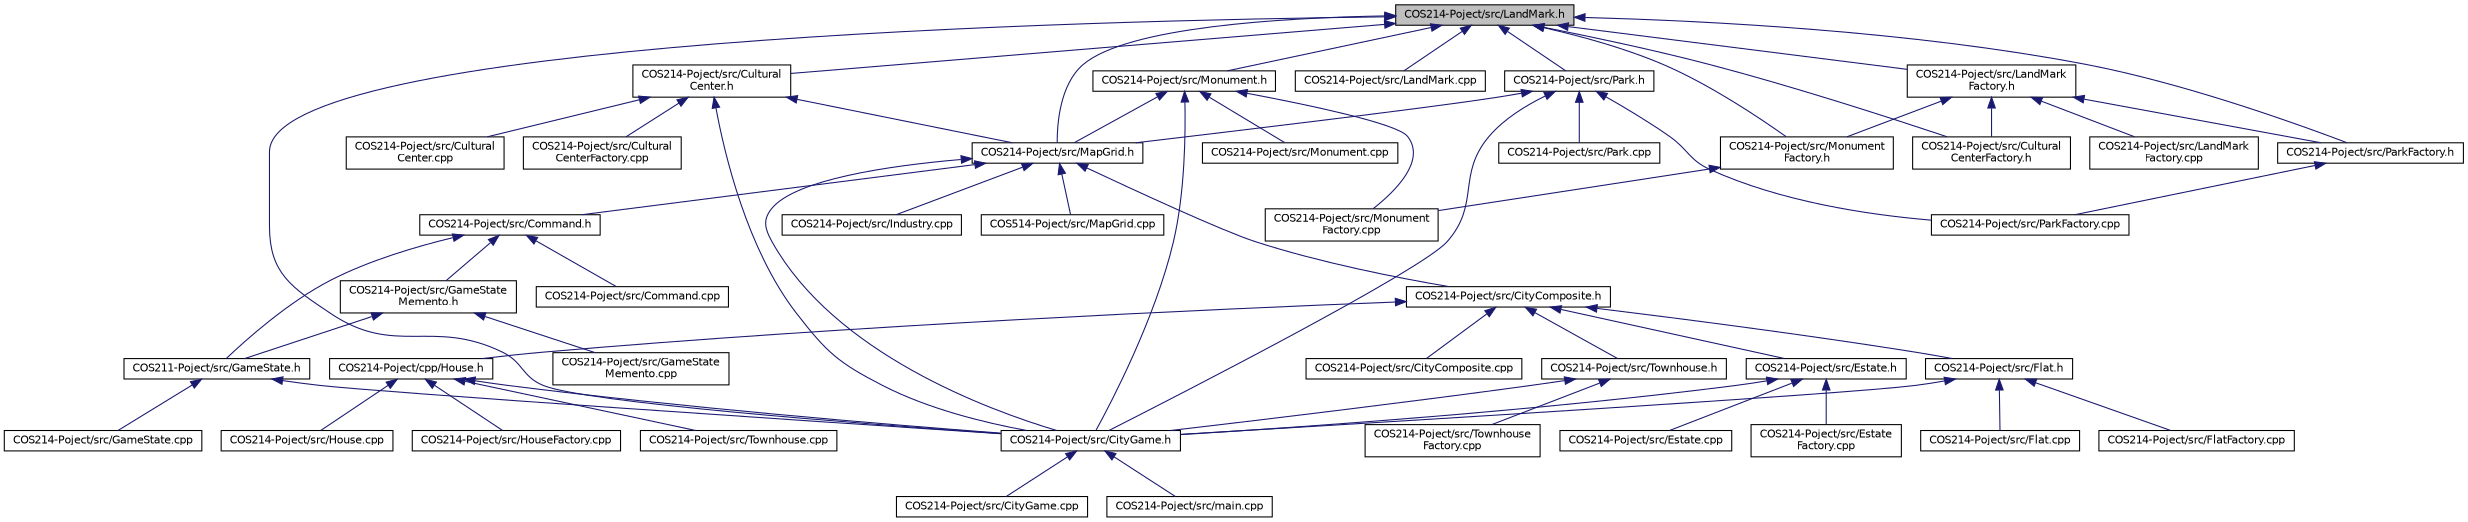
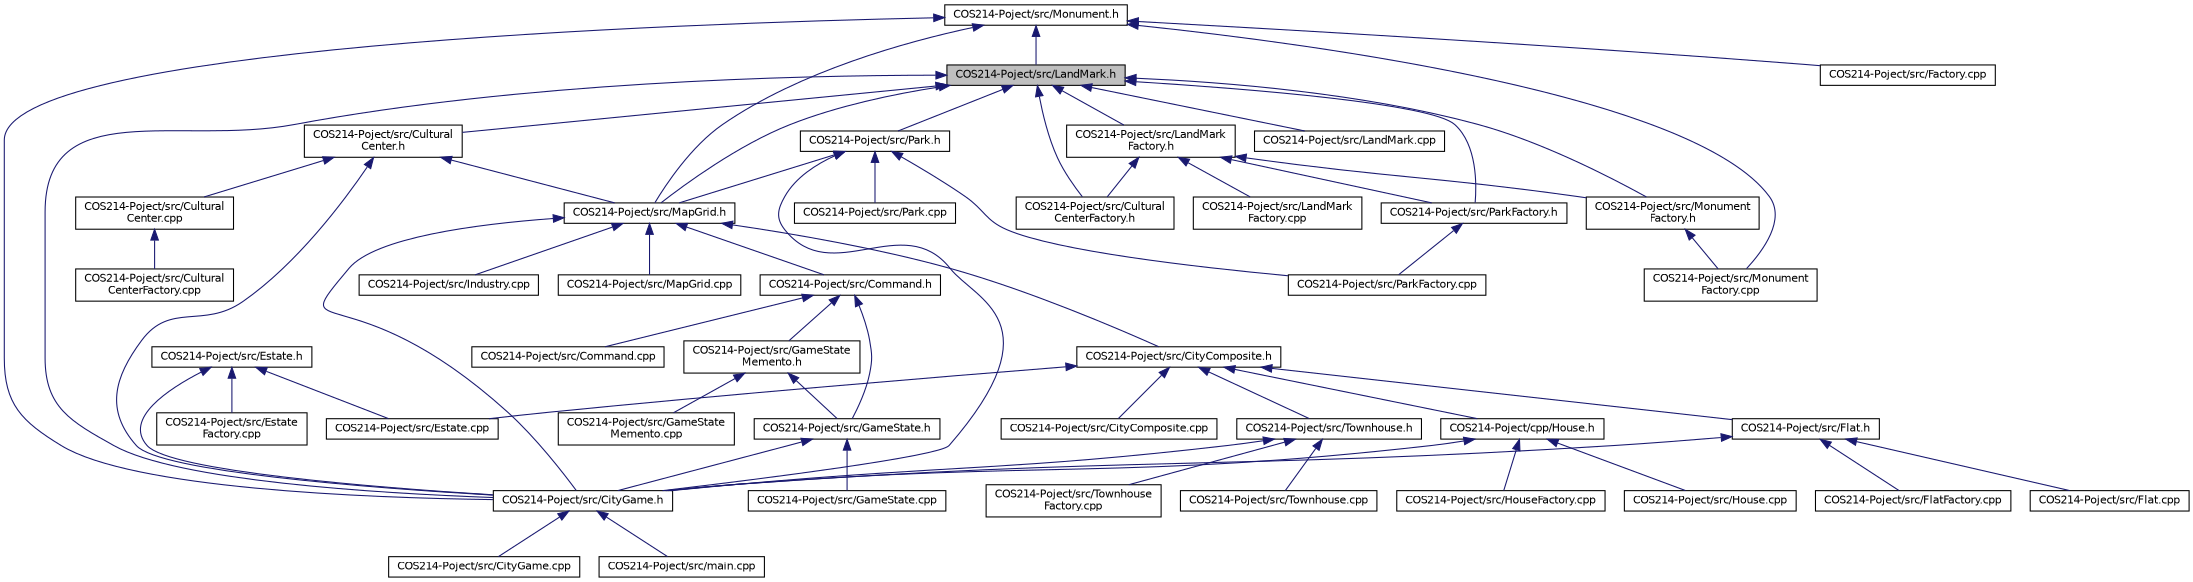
(1329, 49) -> (1036, 51)
(652, 120) -> (155, 255)
(1300, 153) -> (1908, 75)
(1073, 225) -> (650, 285)
(1673, 334) -> (777, 391)
(217, 369) -> (847, 429)
(626, 416) -> (1301, 469)
